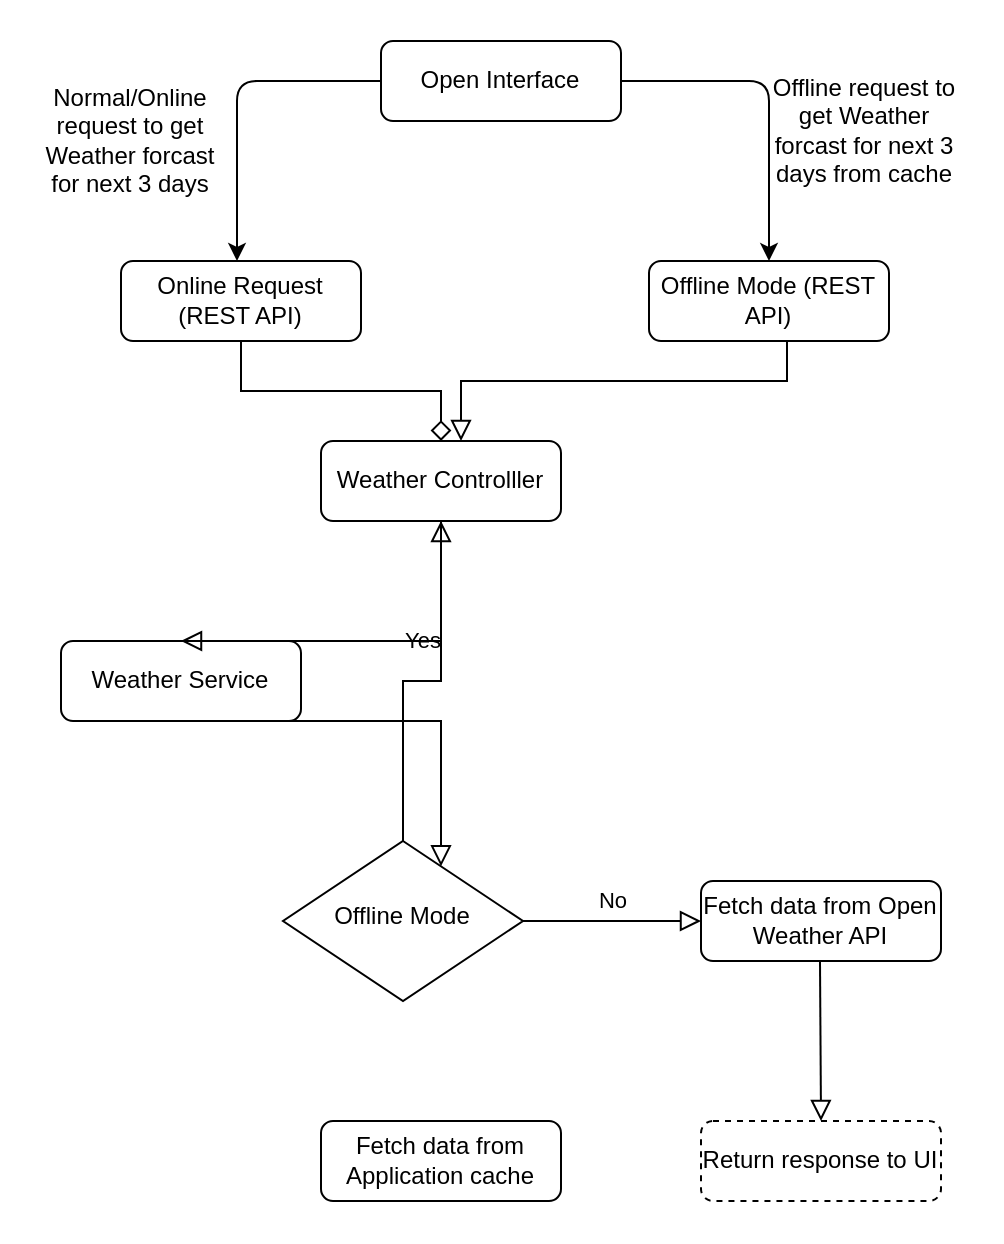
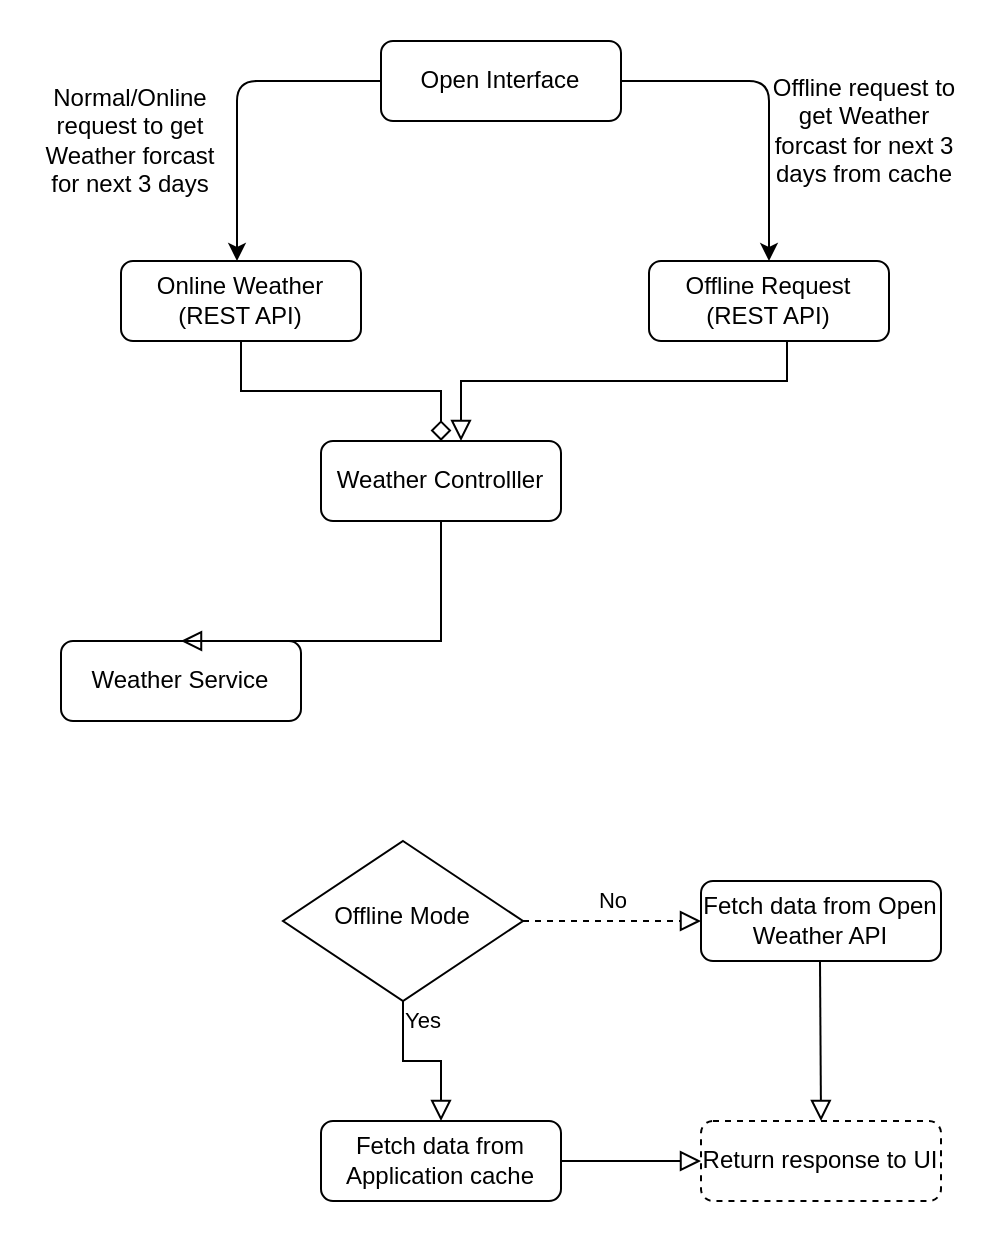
(241, 301) -> (241, 301)
(769, 301) -> (769, 301)
(428, 721) -> none
(403, 725) -> (411, 1061)
(603, 921) -> (603, 921)
none -> (620, 1161)
